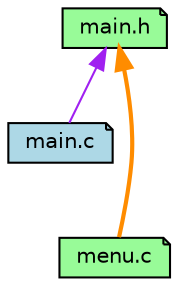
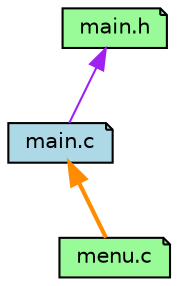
(132, 153) -> (92, 210)
